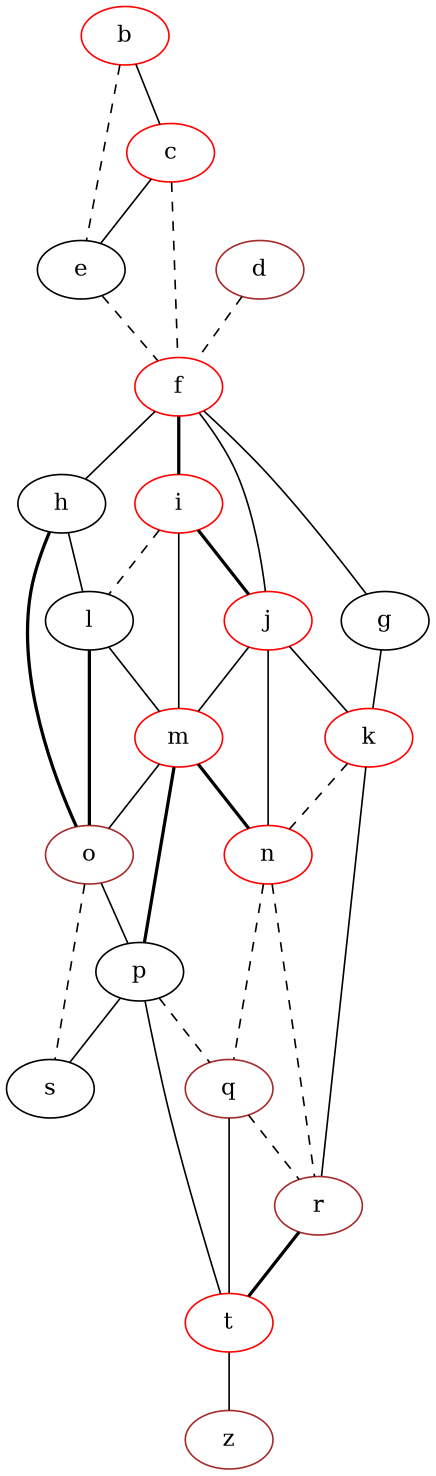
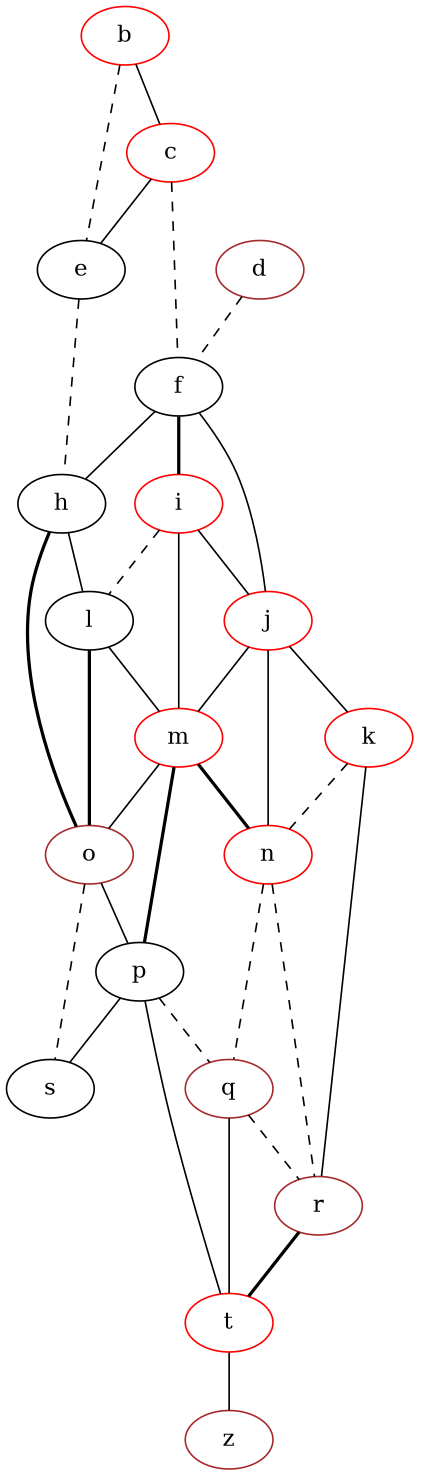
(130, 328) -> (72, 387)
(179, 387) -> (179, 387)
(223, 562) -> (223, 562)
(385, 621) -> none
